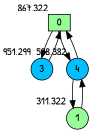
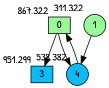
(54, 50) -> none
(42, 69) -> (42, 74)
(72, 90) -> none
